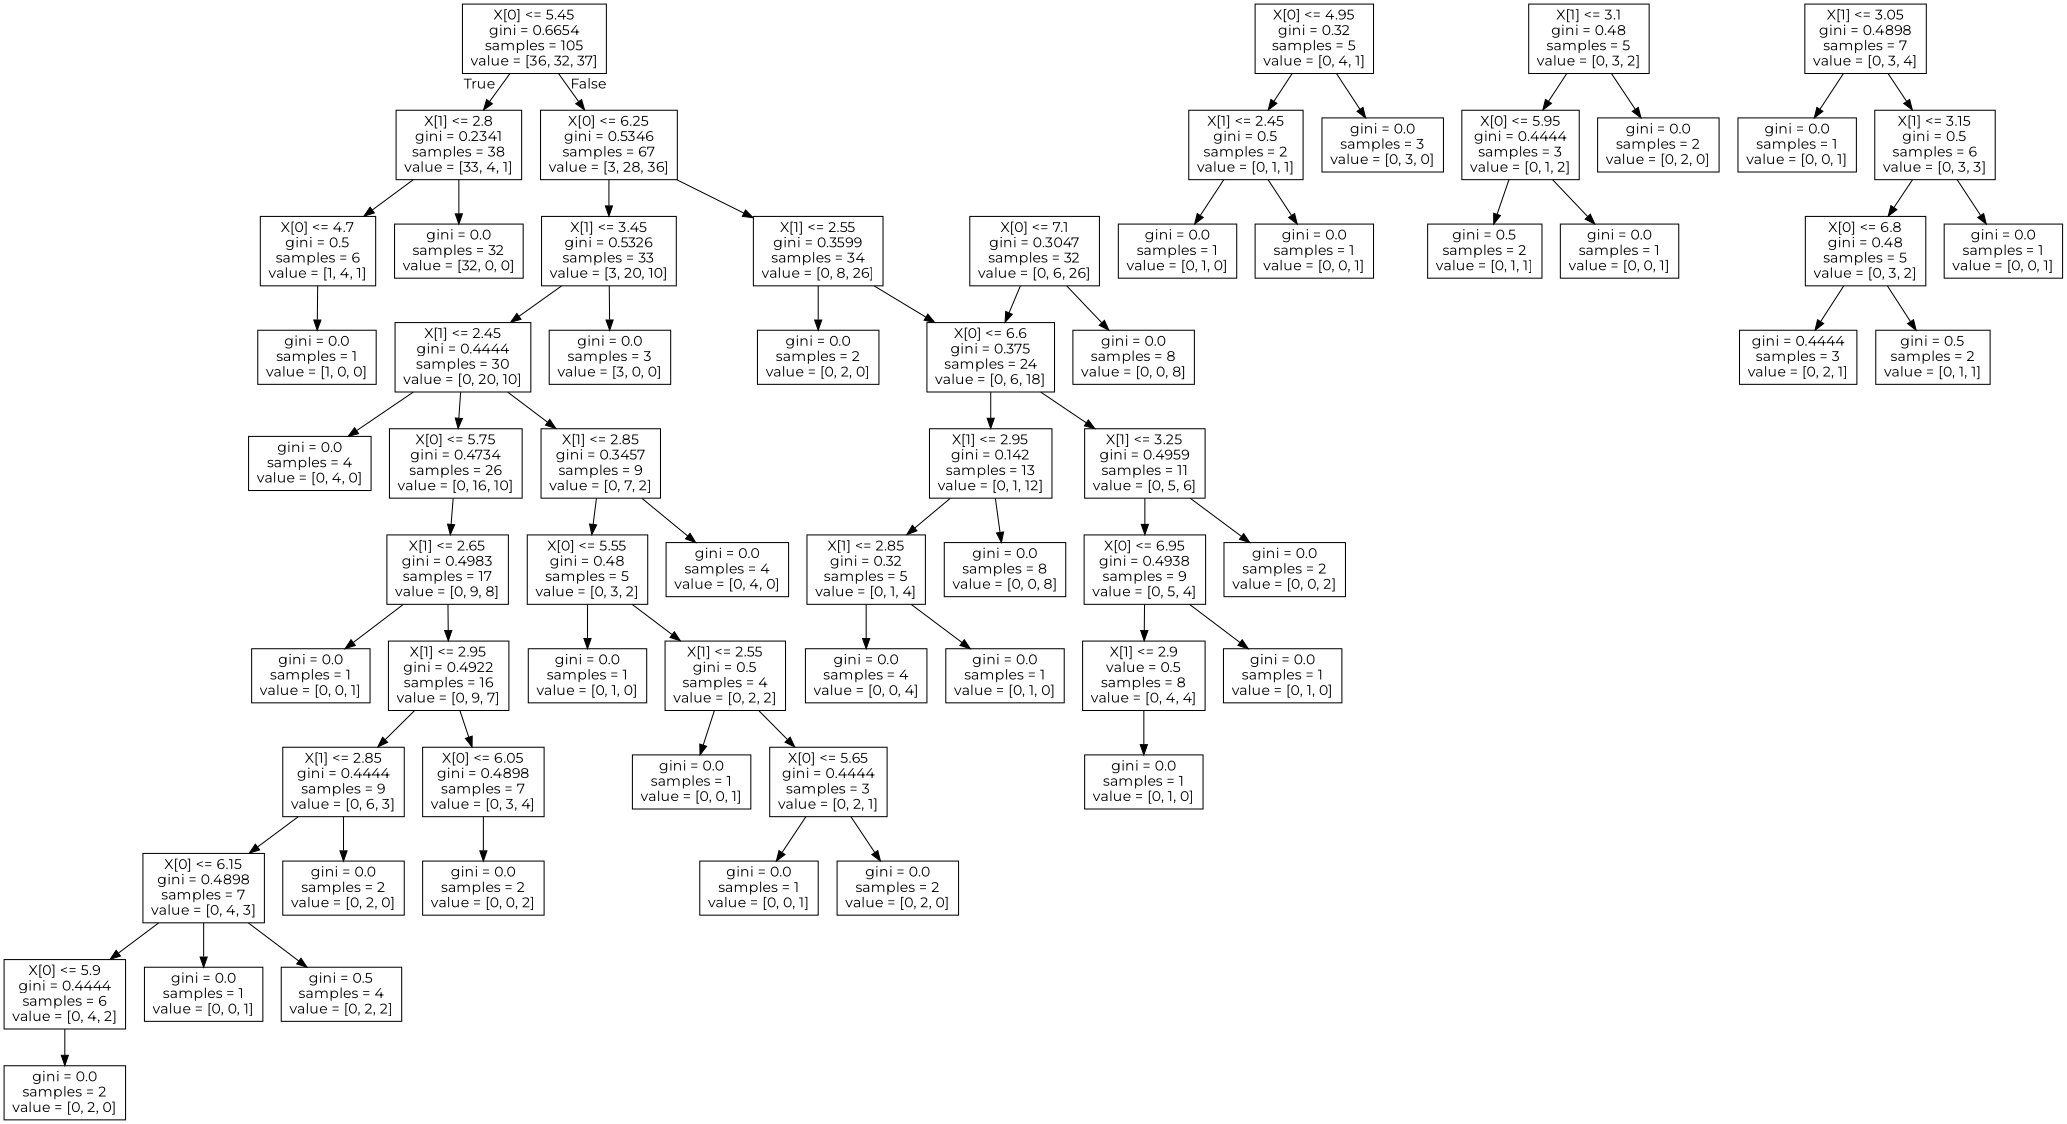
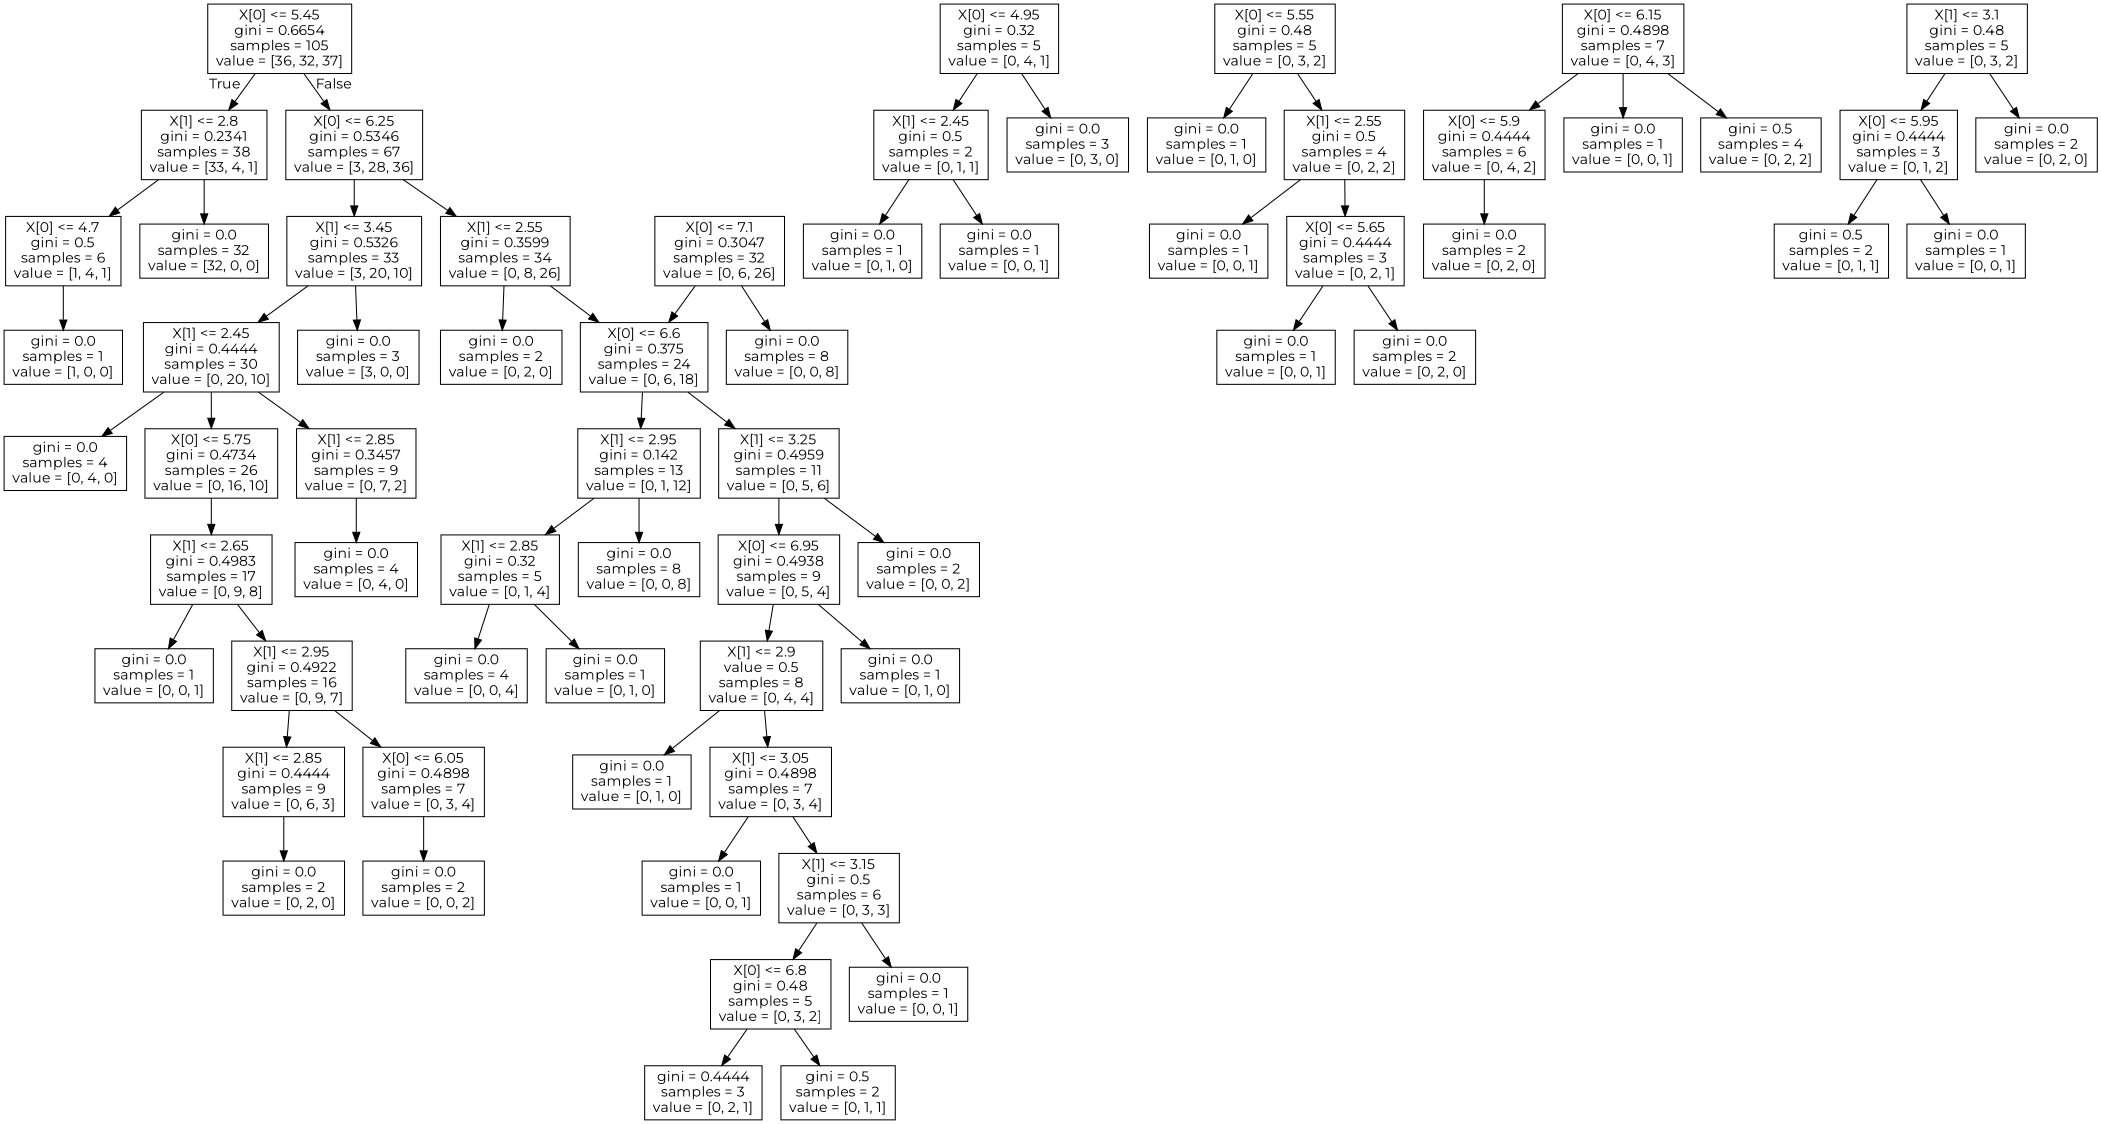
(595, 511) -> none
none -> (766, 724)
(278, 832) -> none
